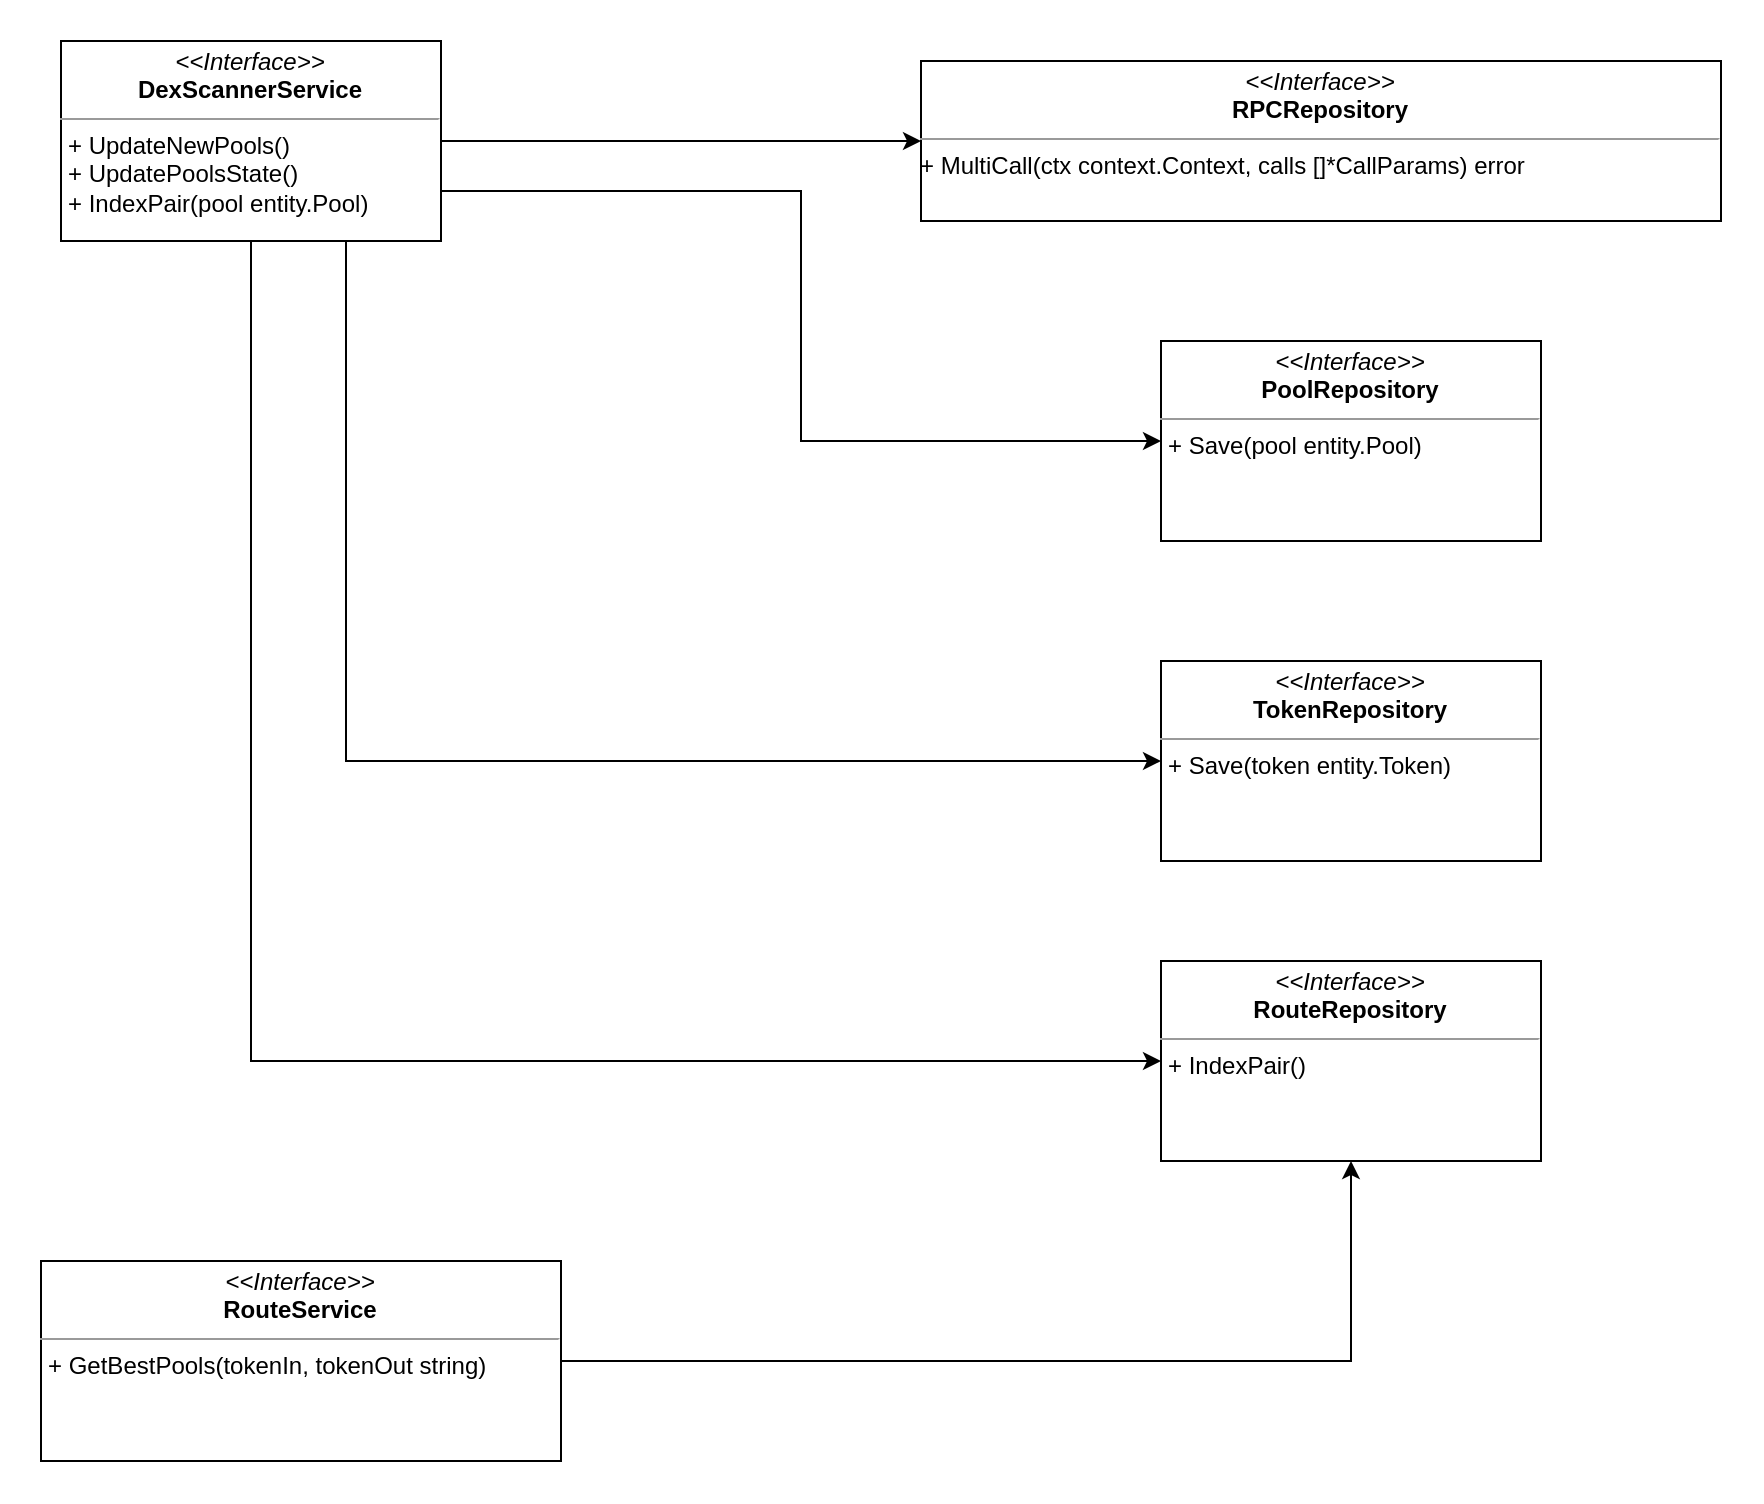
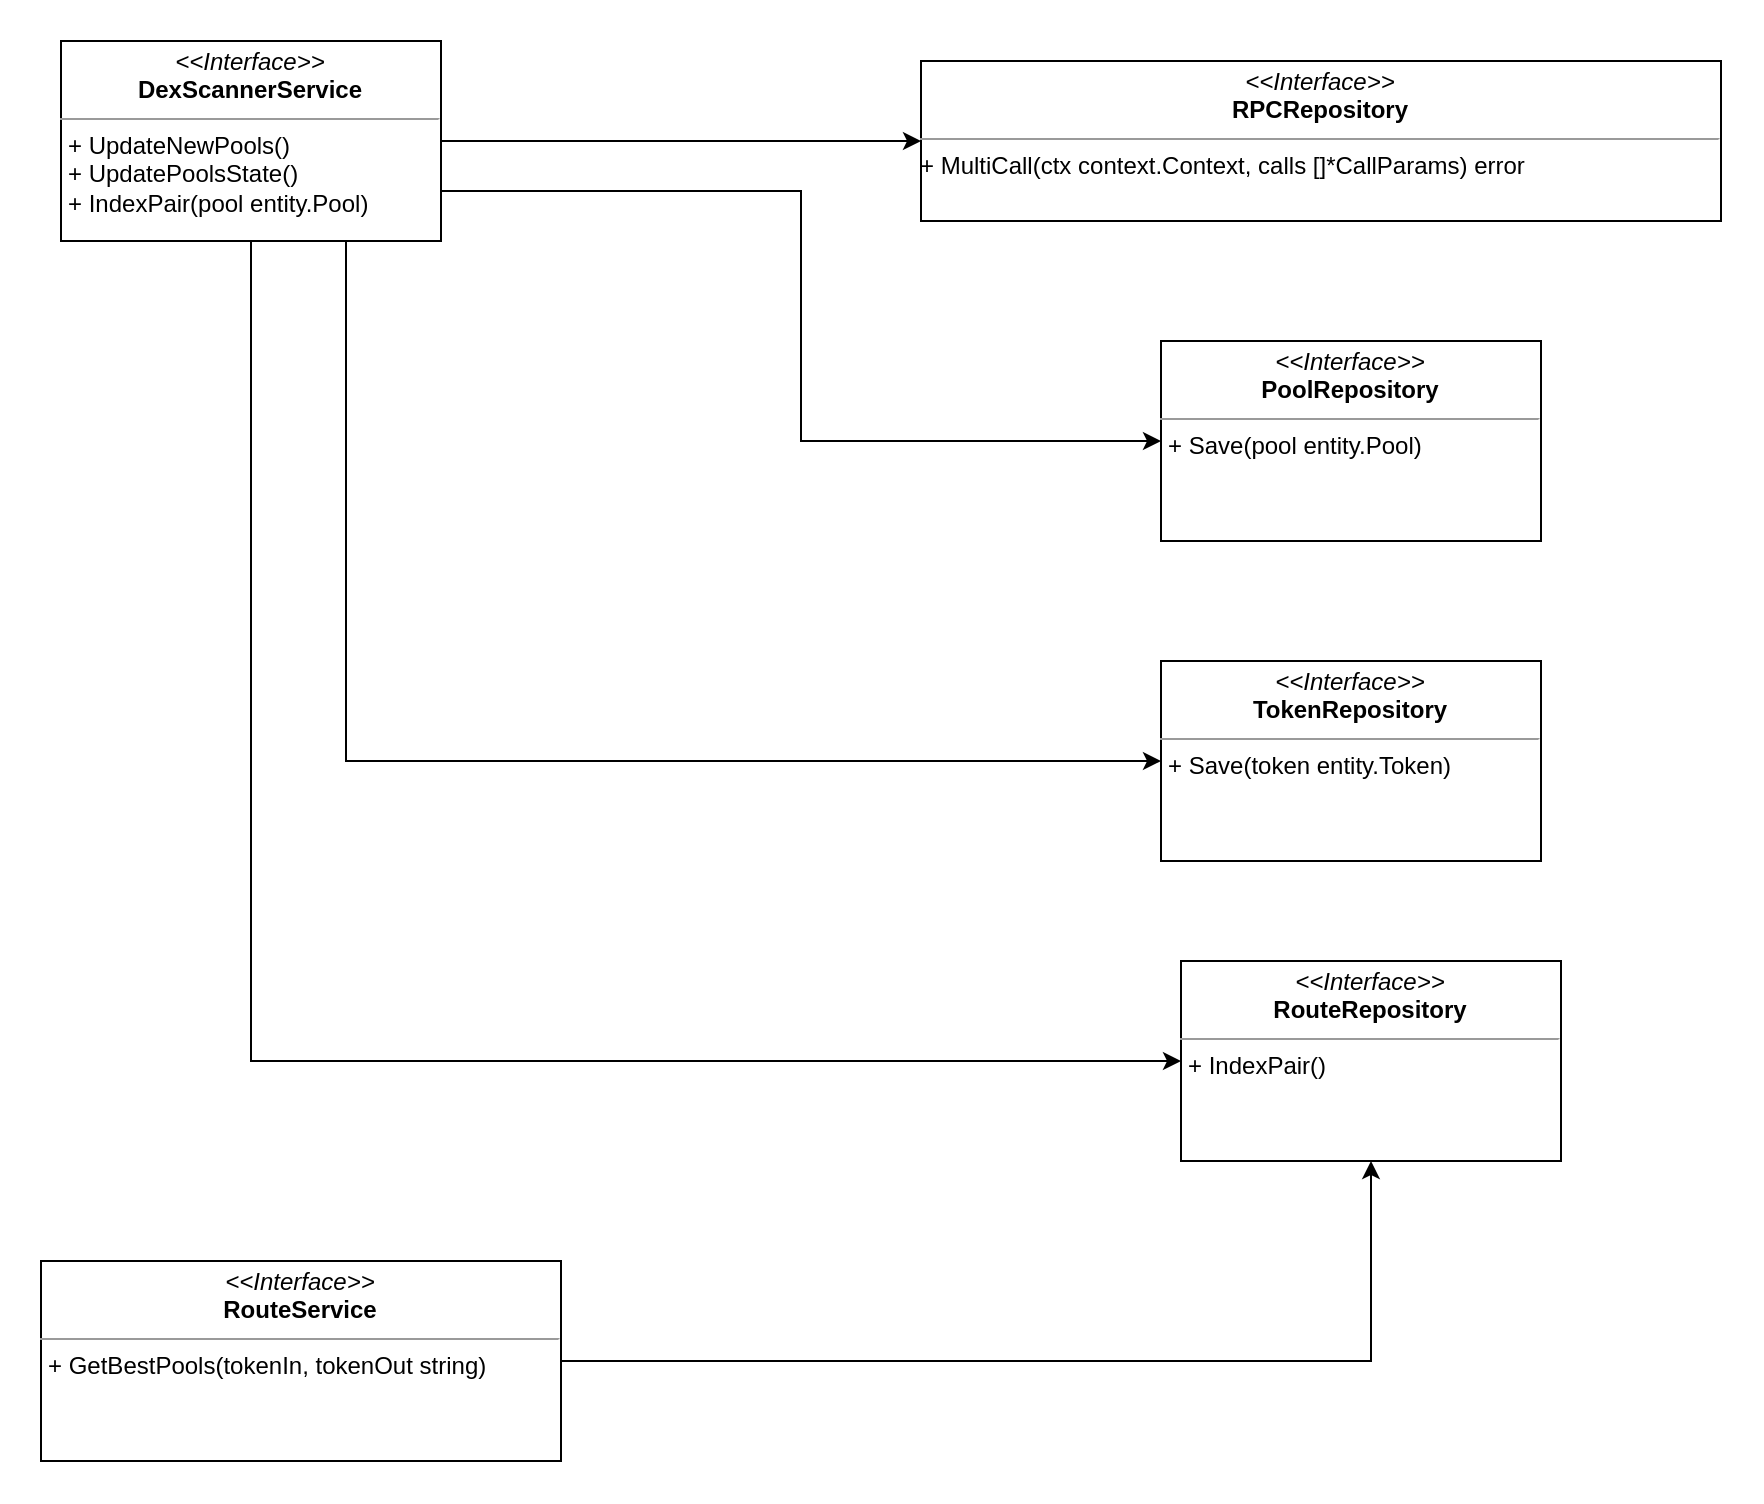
(1351, 1061) -> (1371, 1061)
